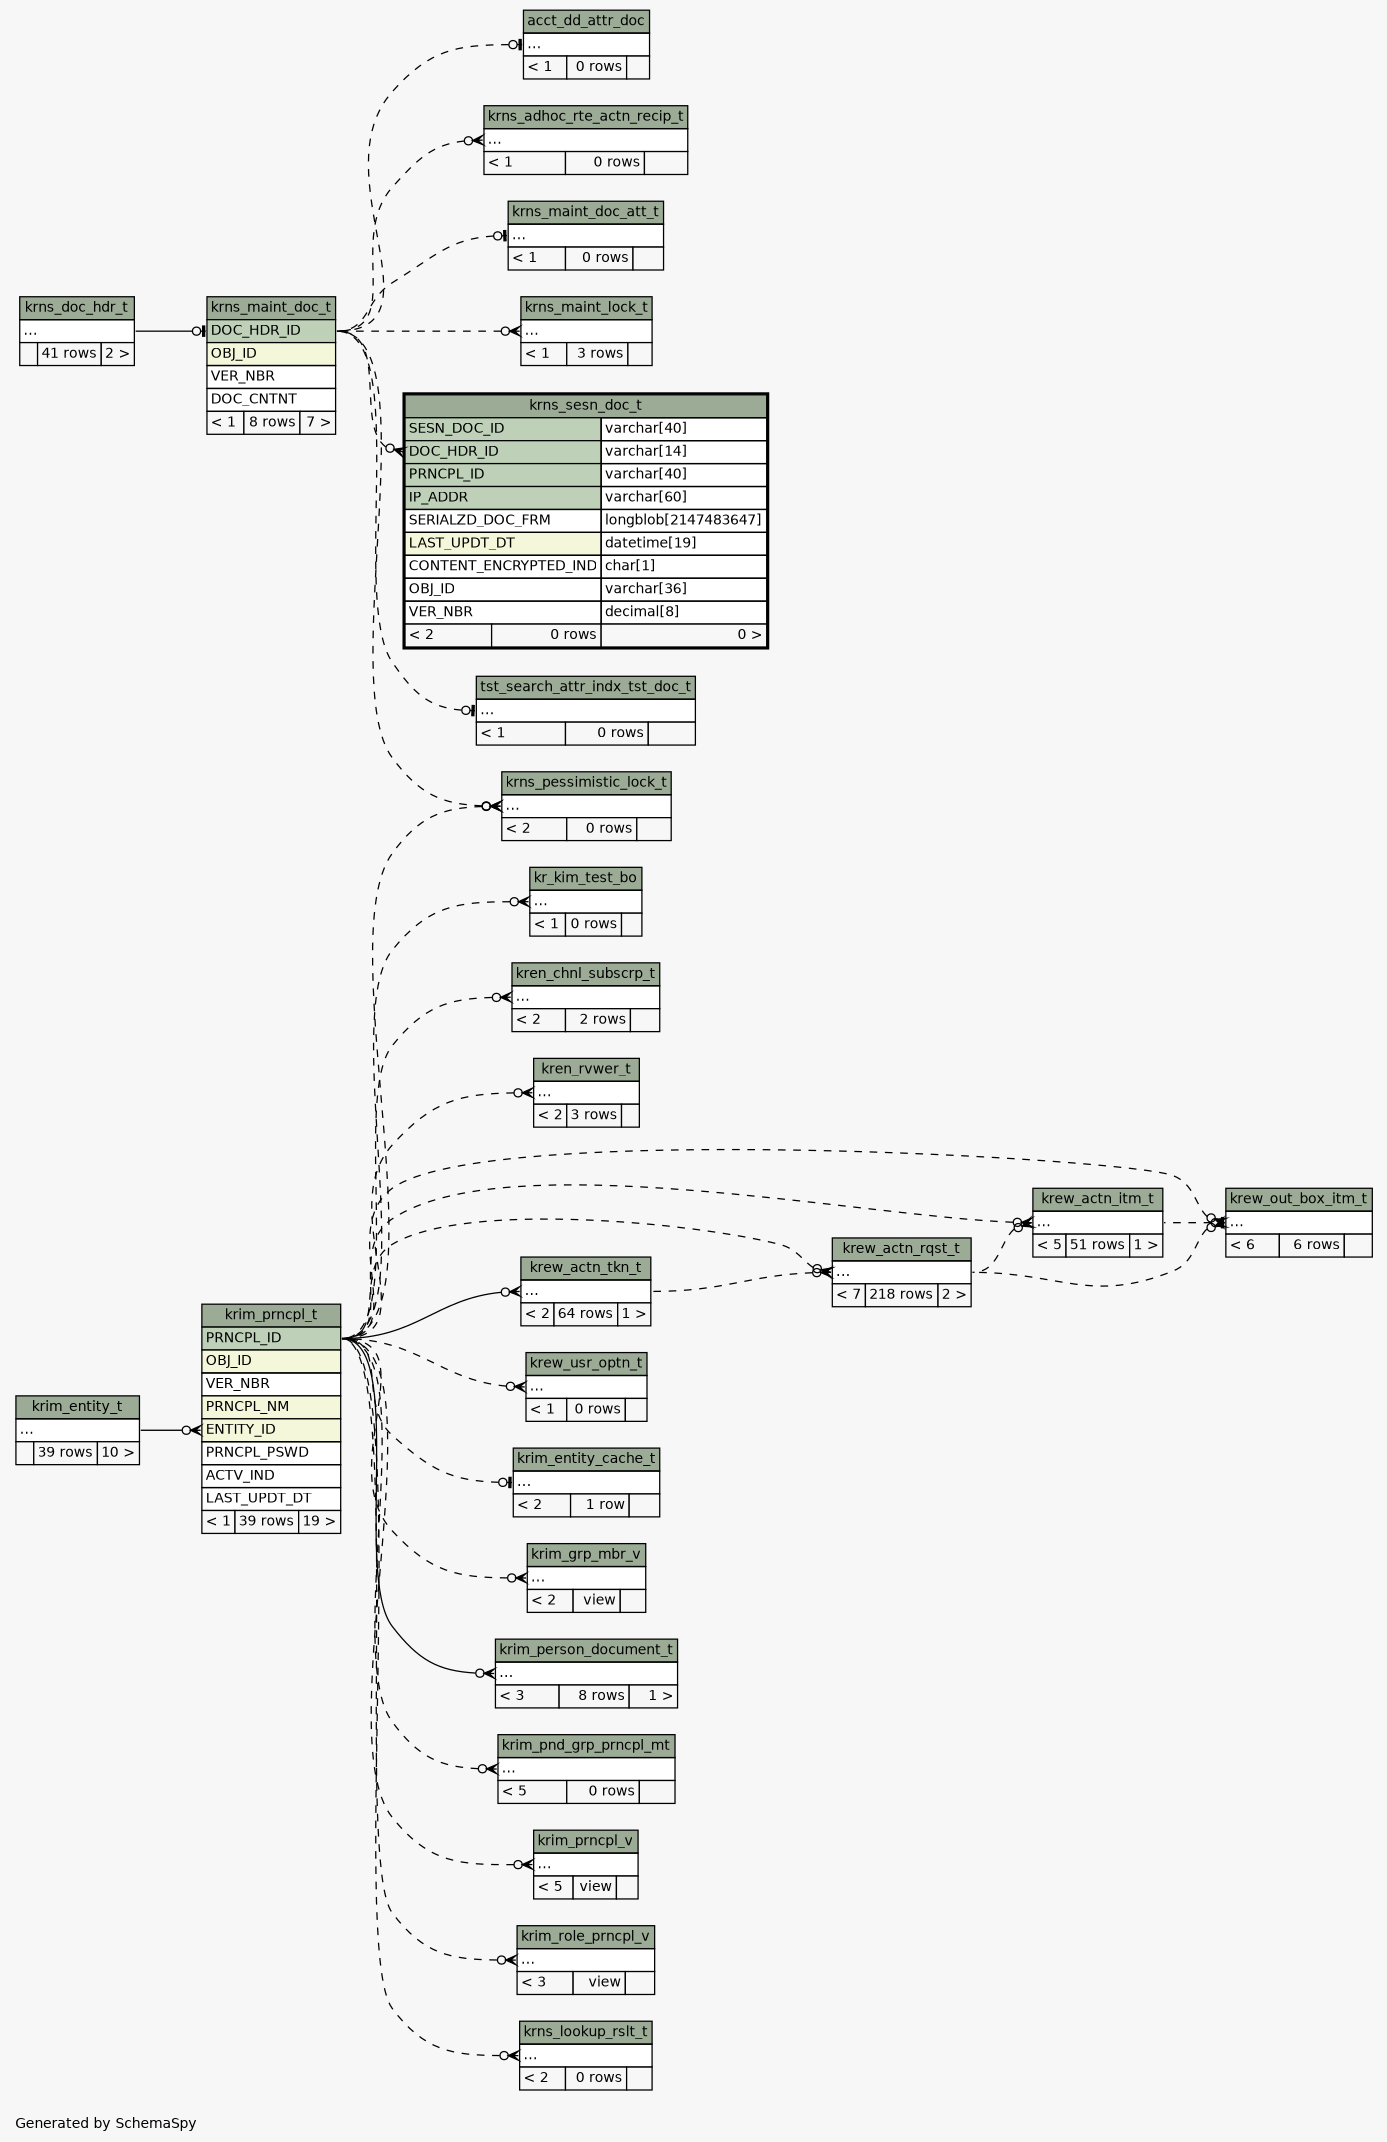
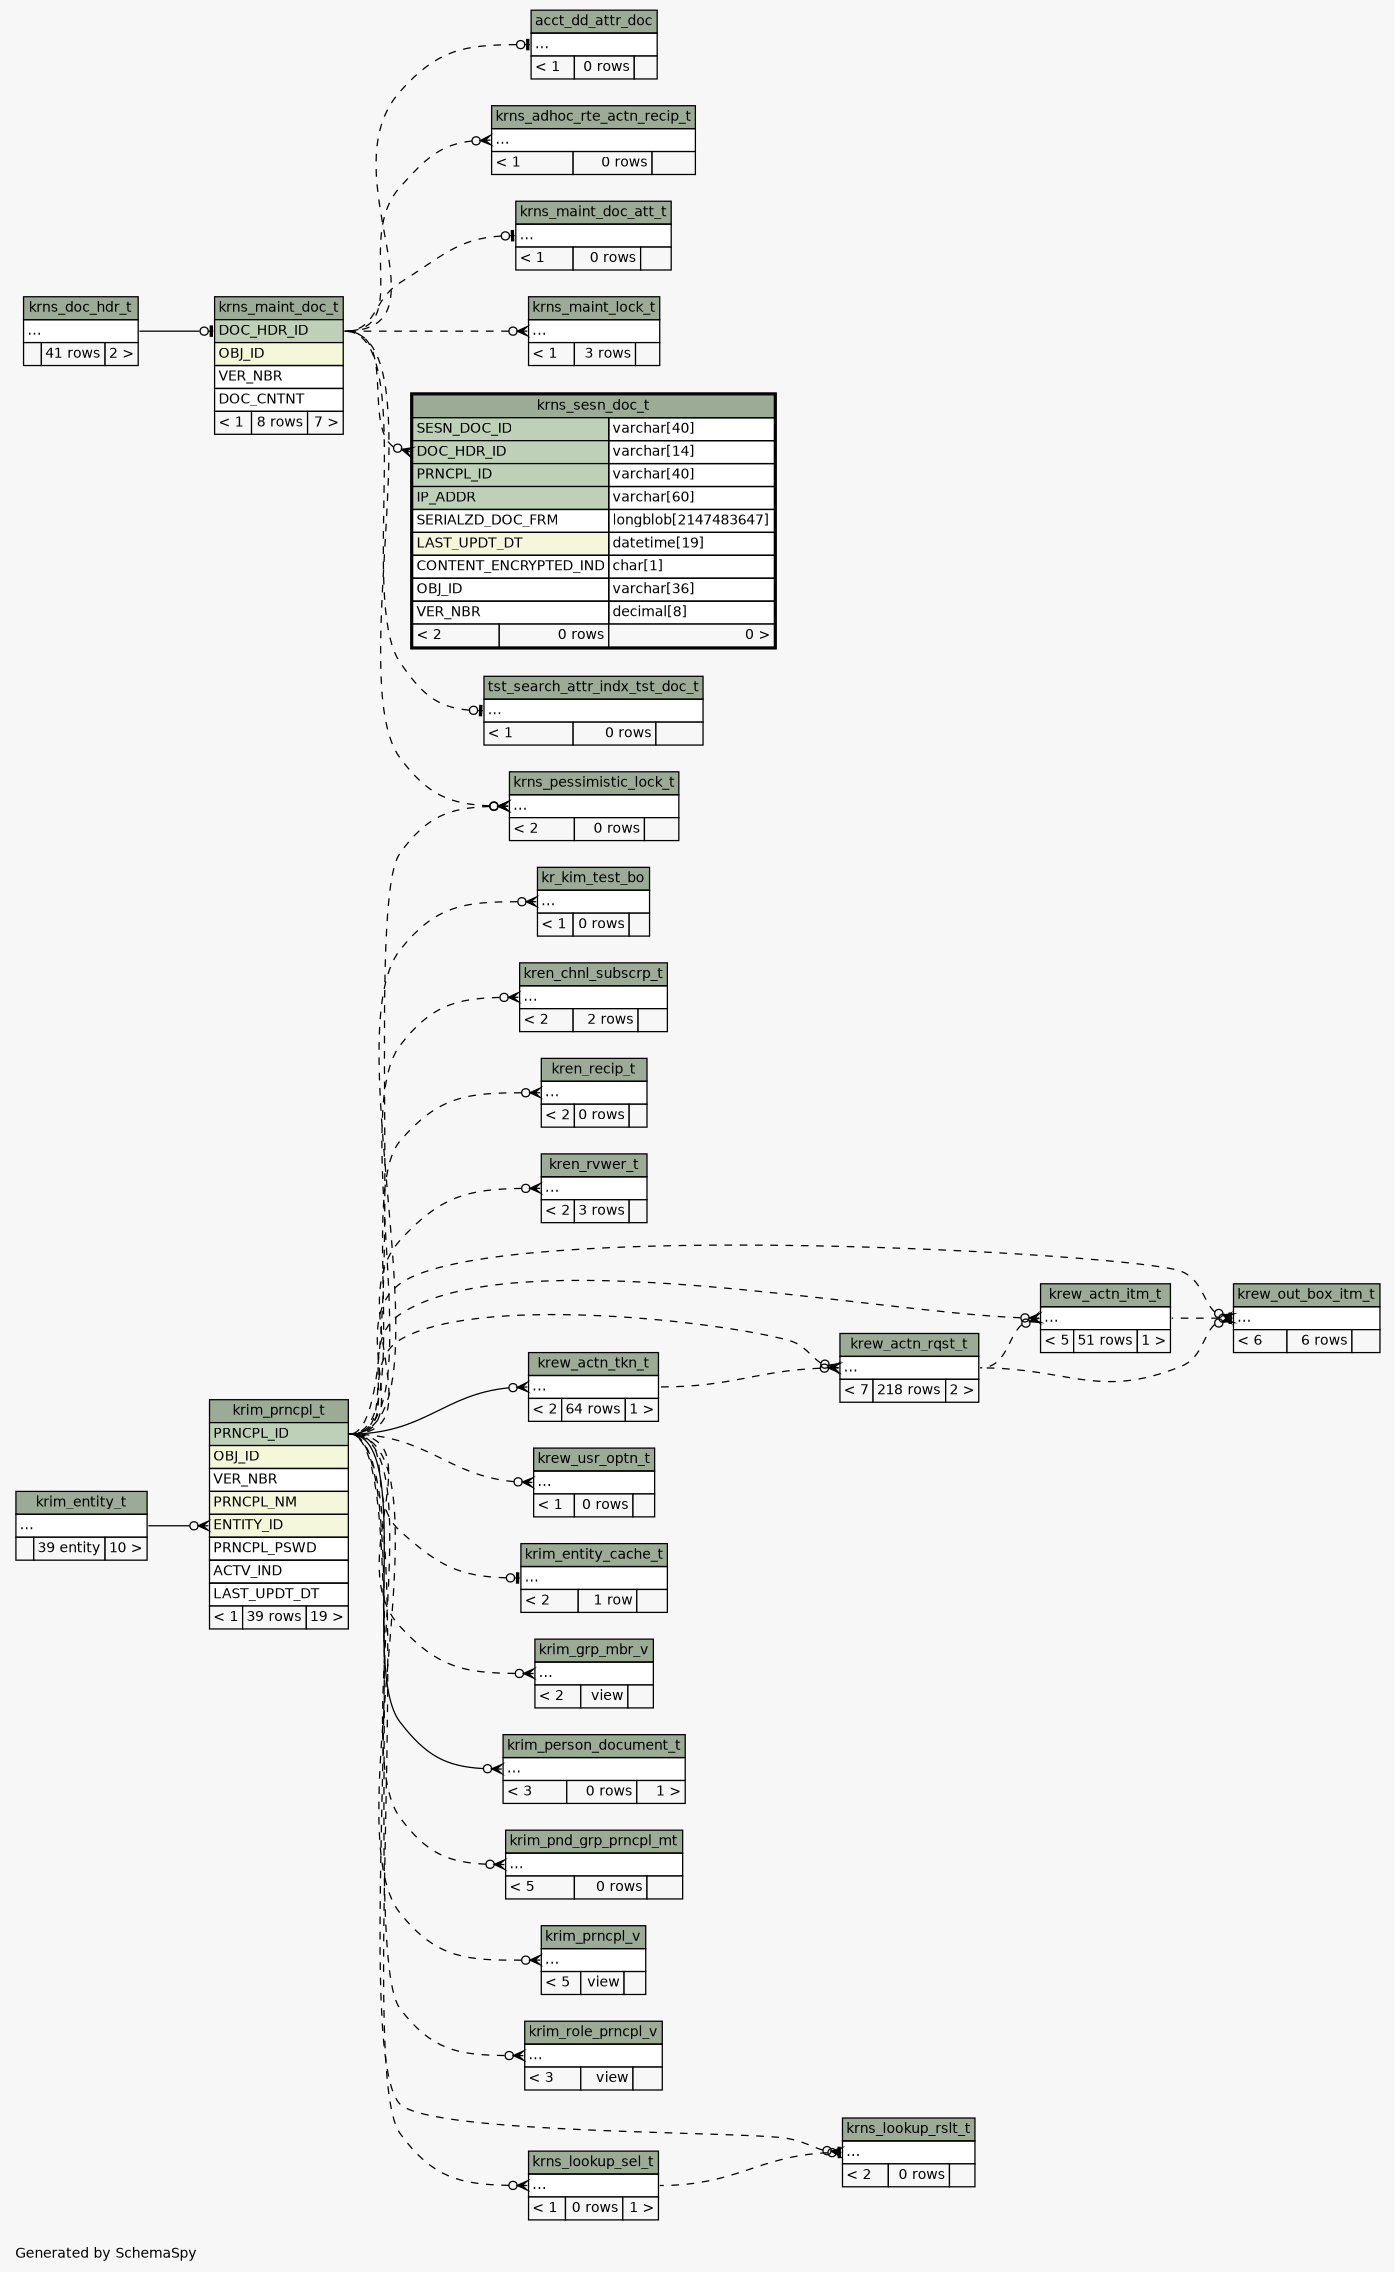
none -> (594, 1093)
(66, 1453) -> (69, 1548)
(602, 1696) -> (609, 1791)
none -> (594, 2186)
